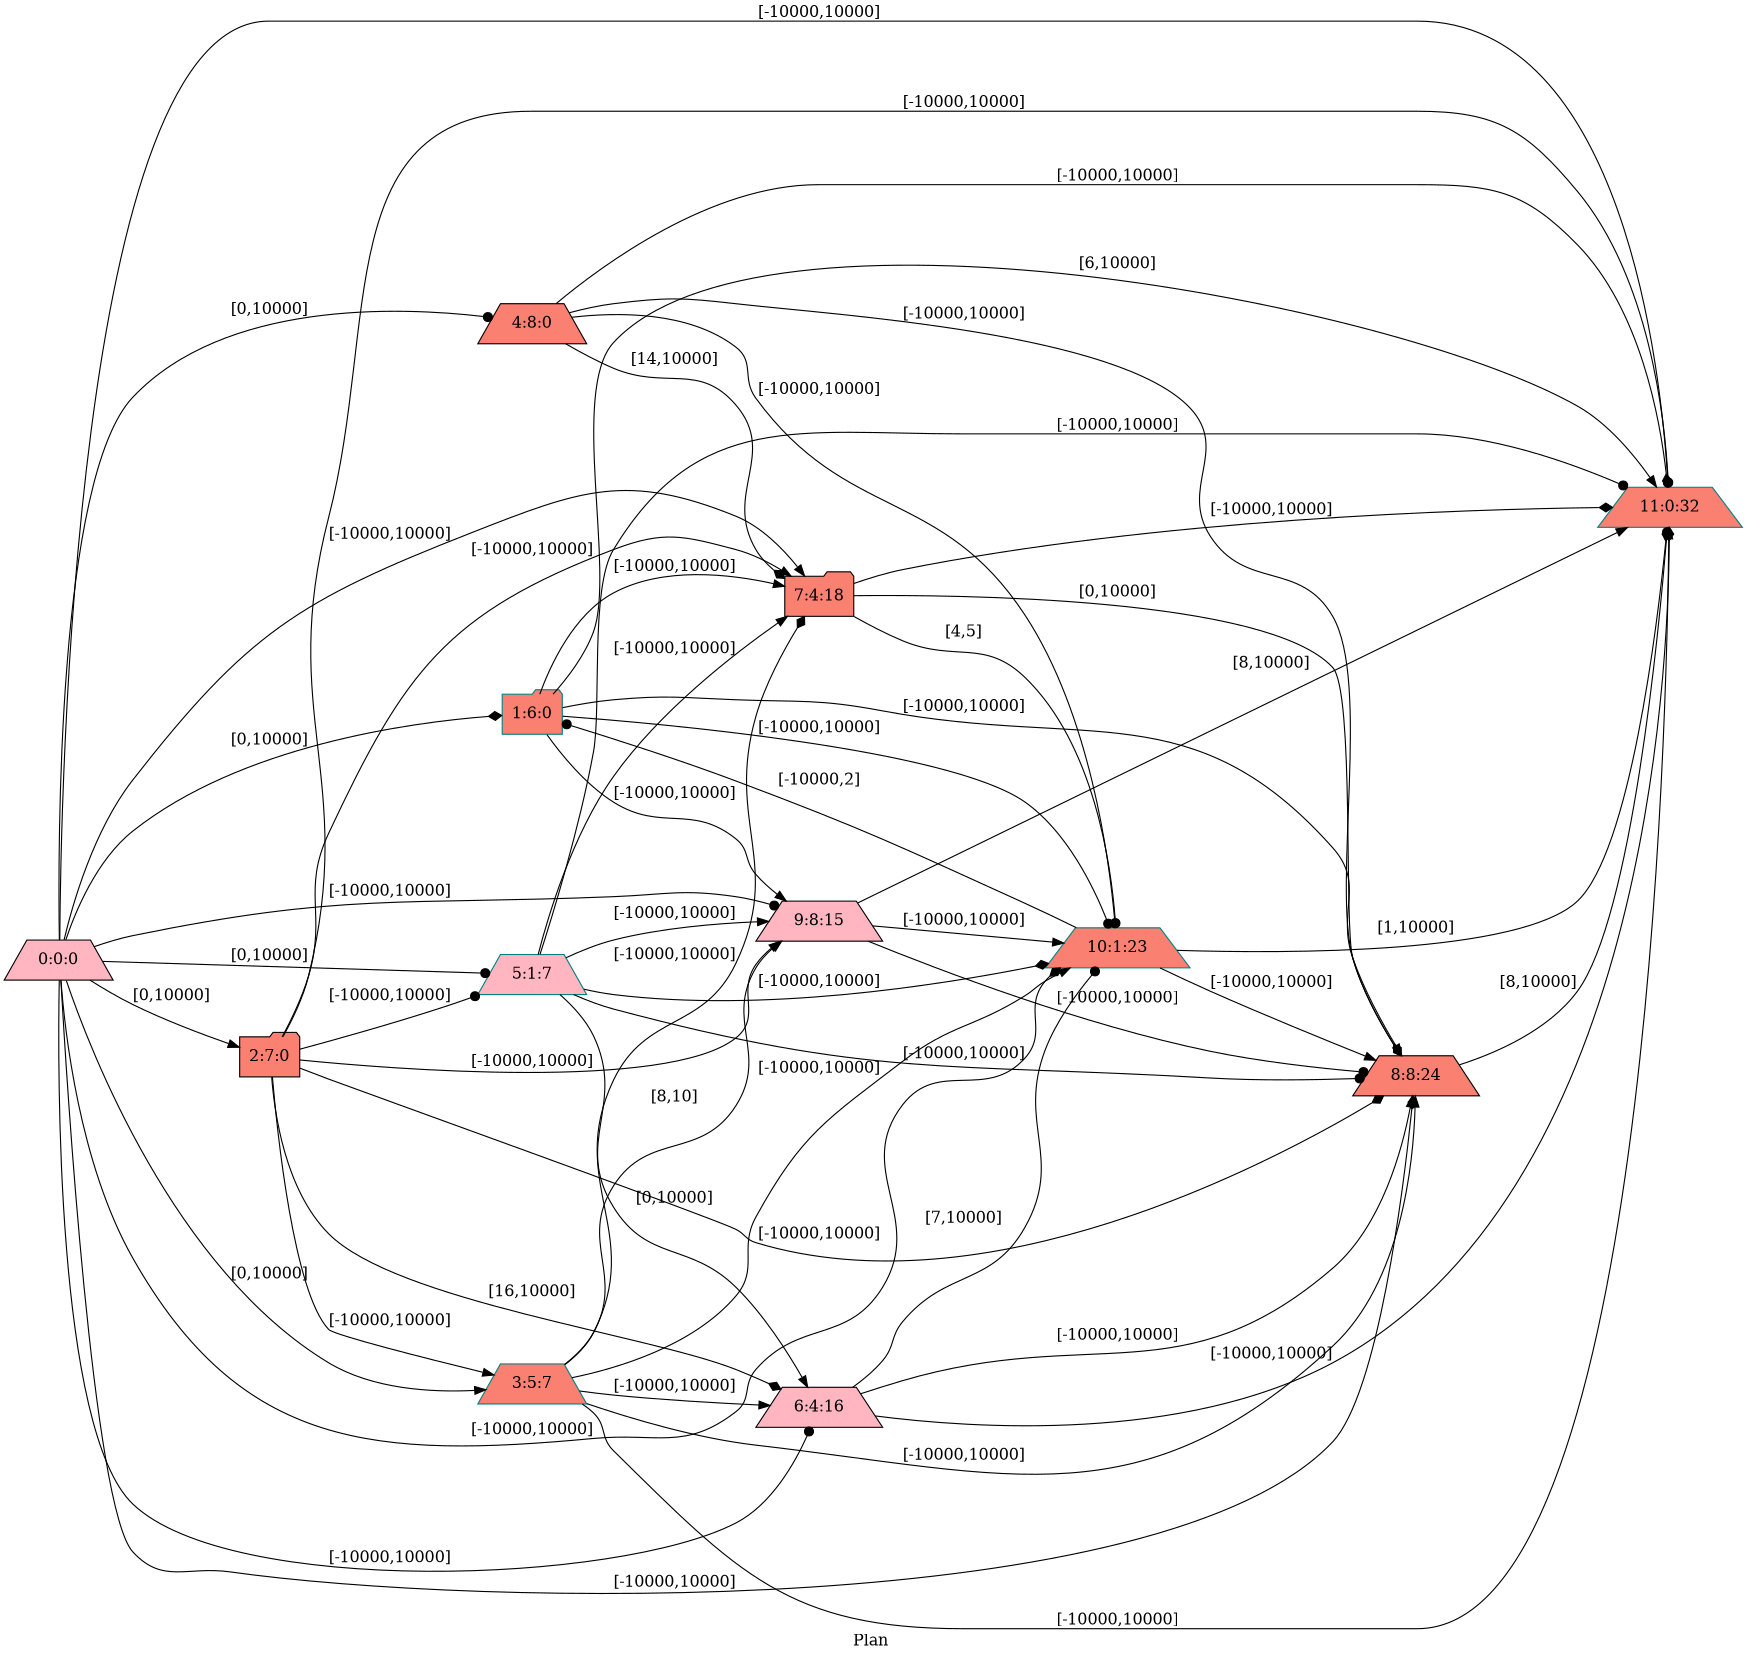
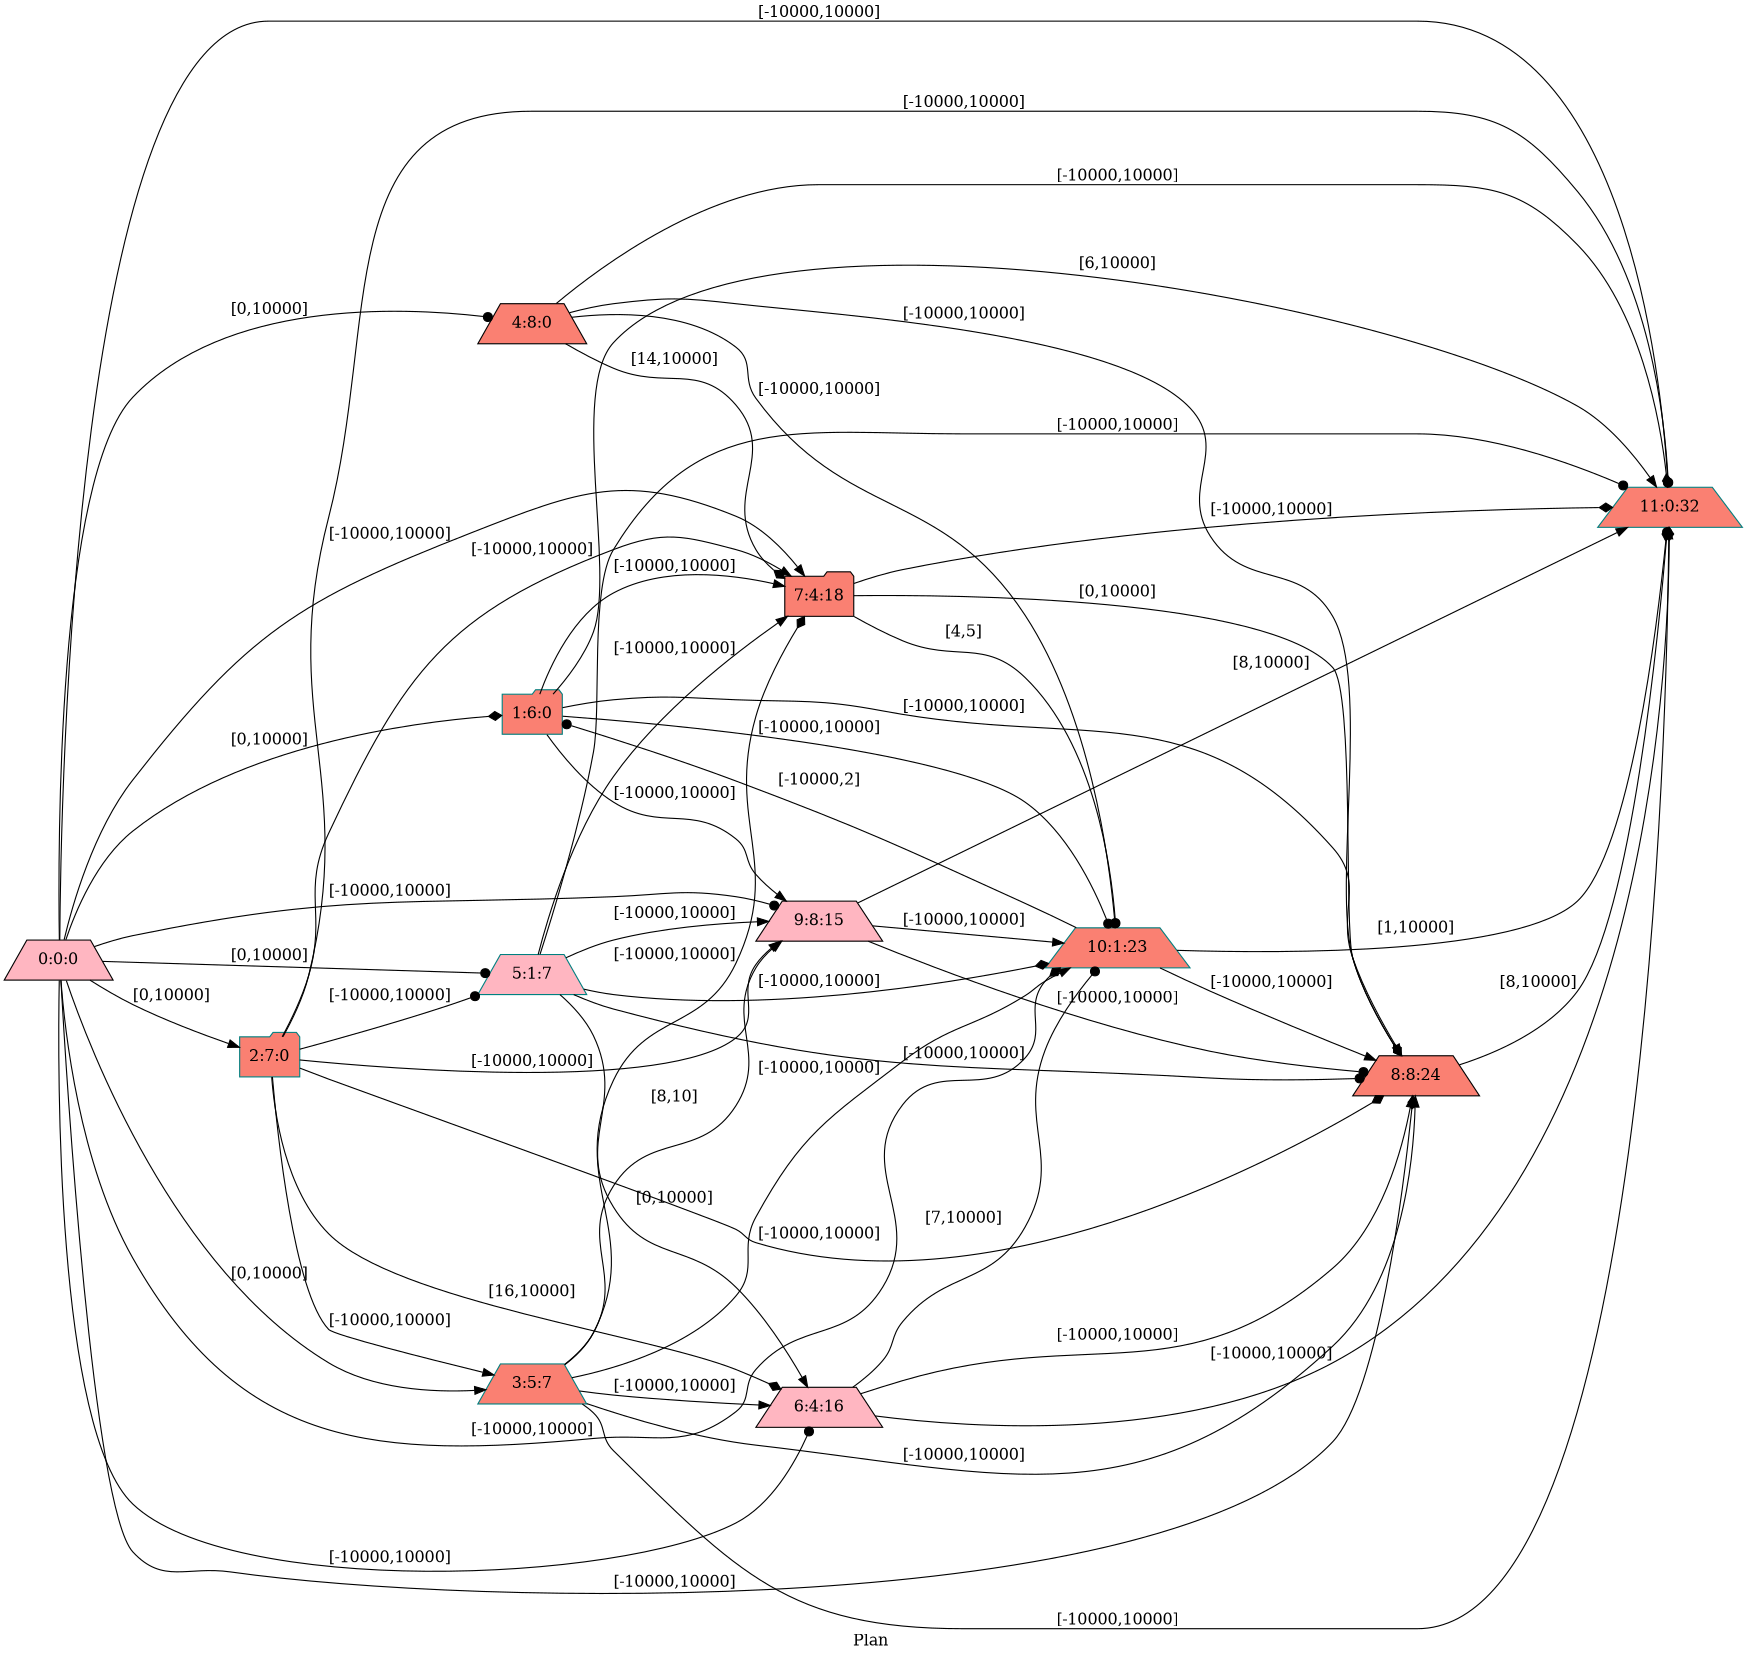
(270, 1057) -> (270, 1057)
